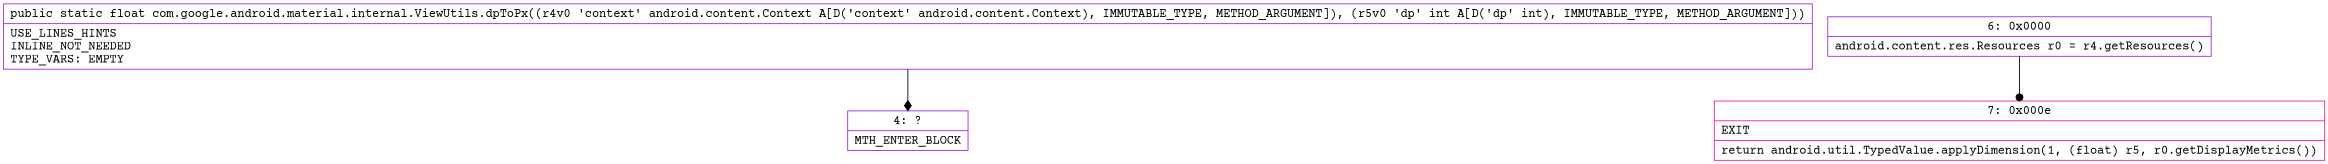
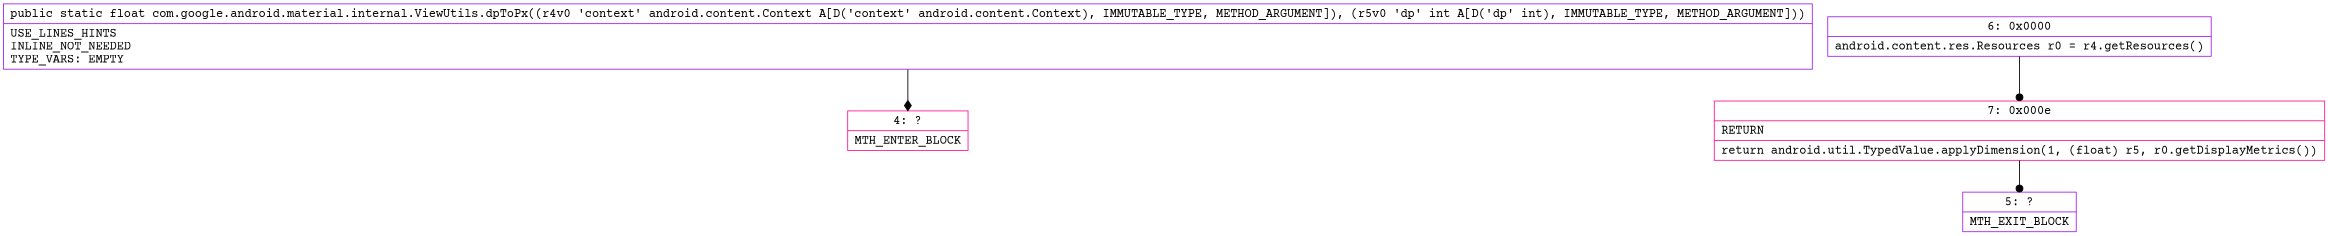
(1736, 130) -> (1743, 130)
(908, 131) -> (908, 131)
none -> (2019, 212)
